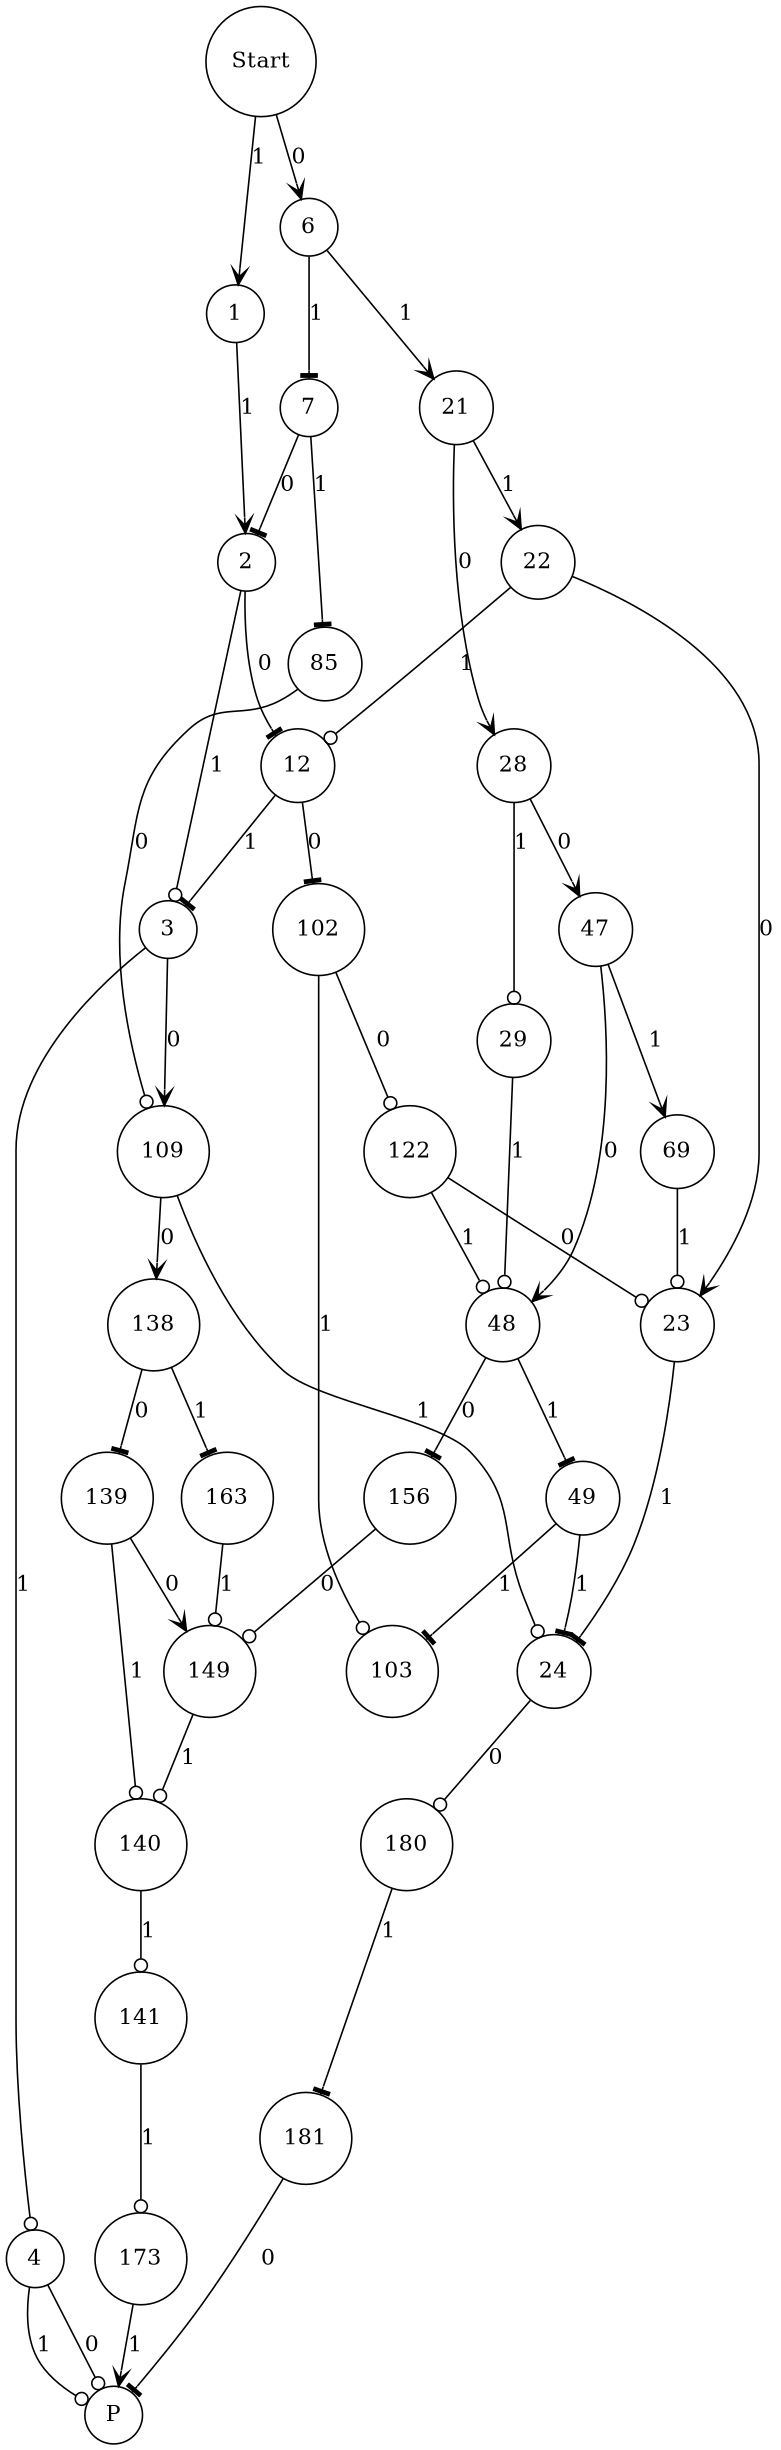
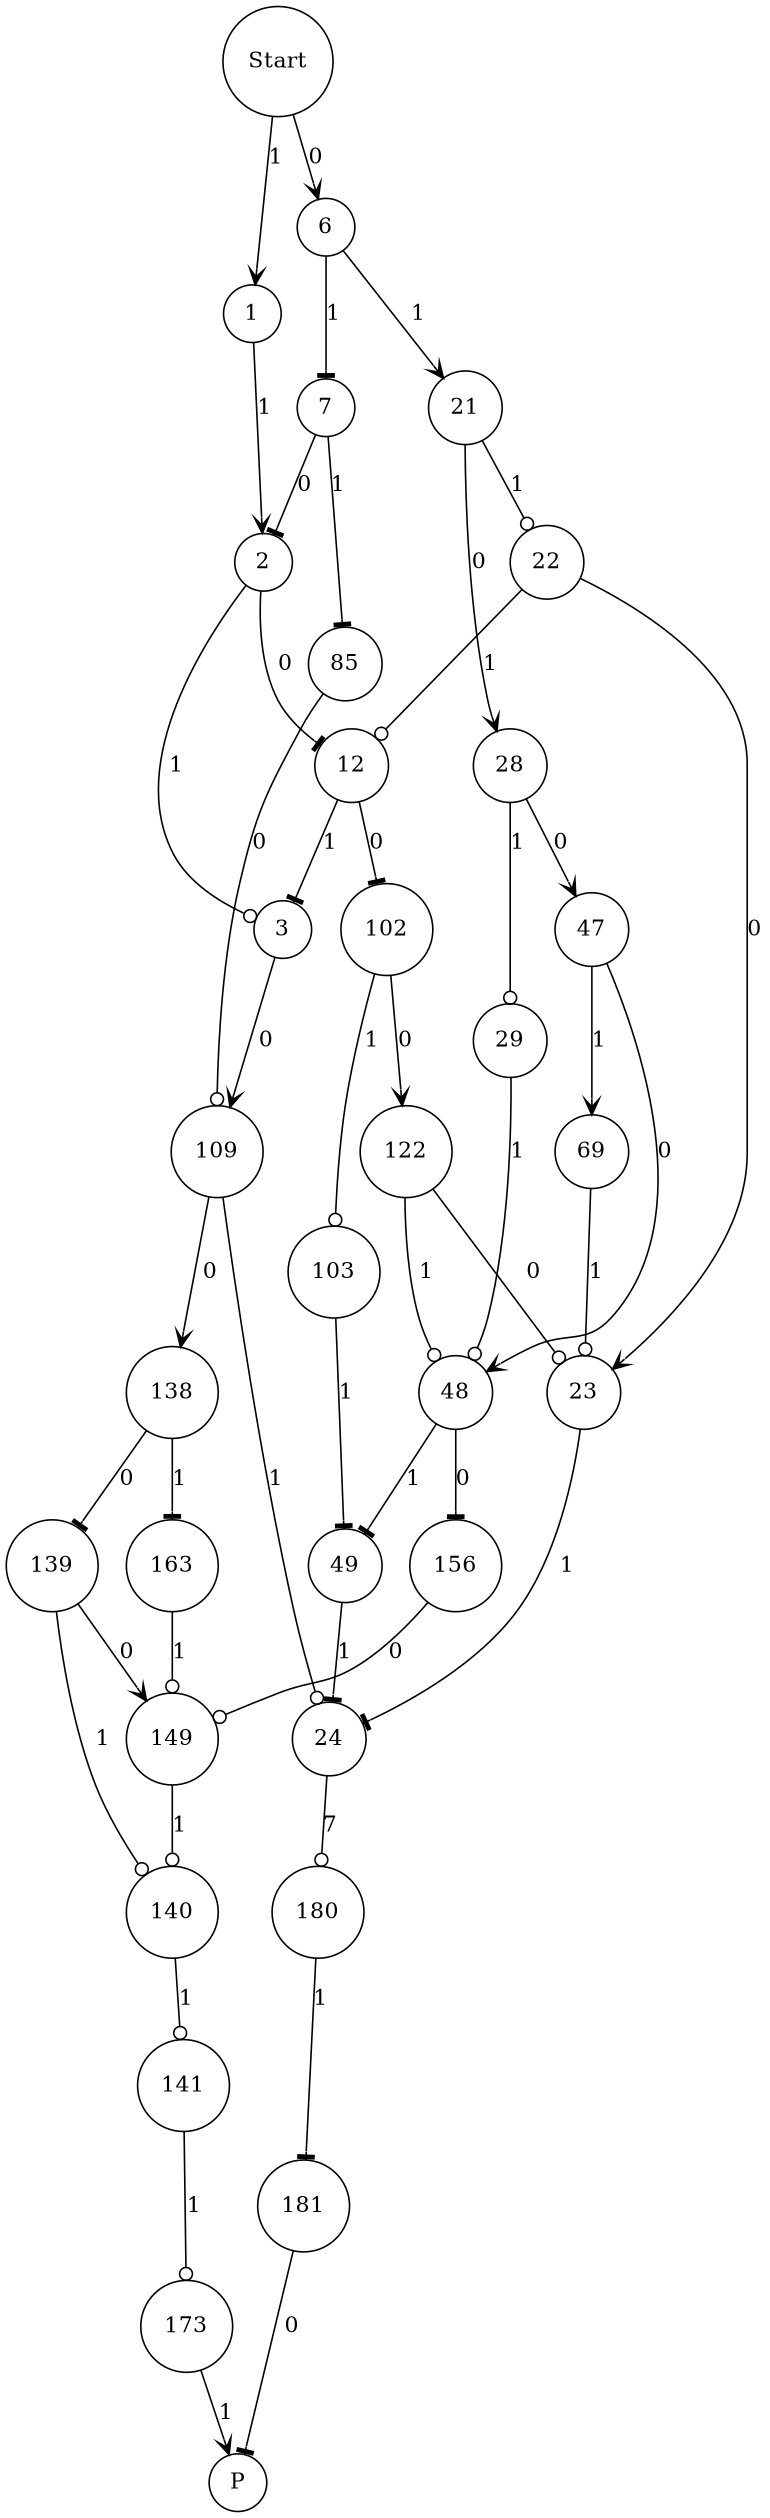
(493, 478) -> (503, 479)
(362, 1035) -> (396, 1032)
(495, 1579) -> (340, 1419)
(496, 1758) -> (331, 1826)
(35, 2259) -> none
